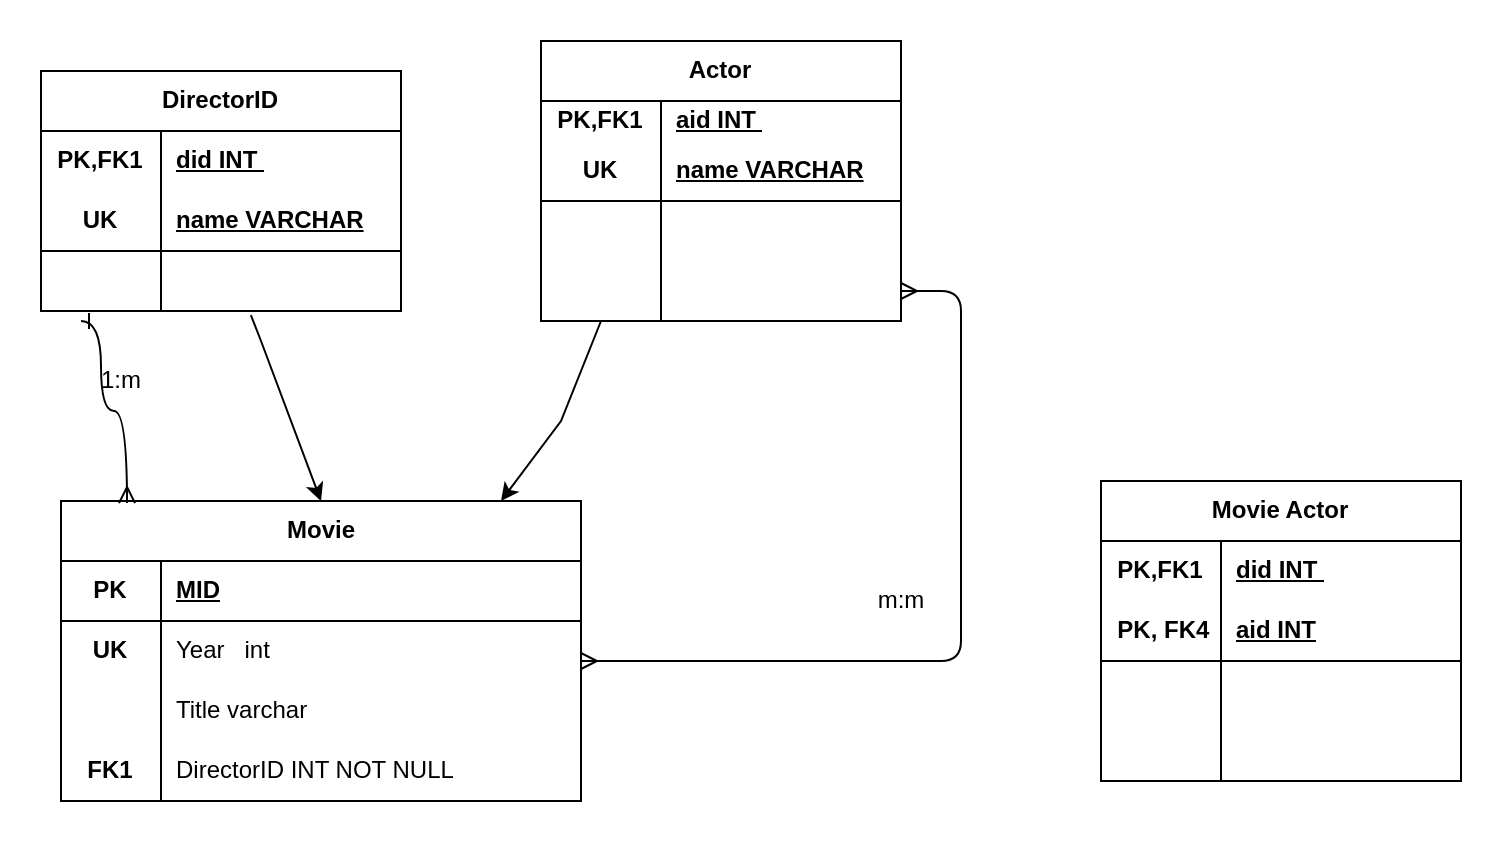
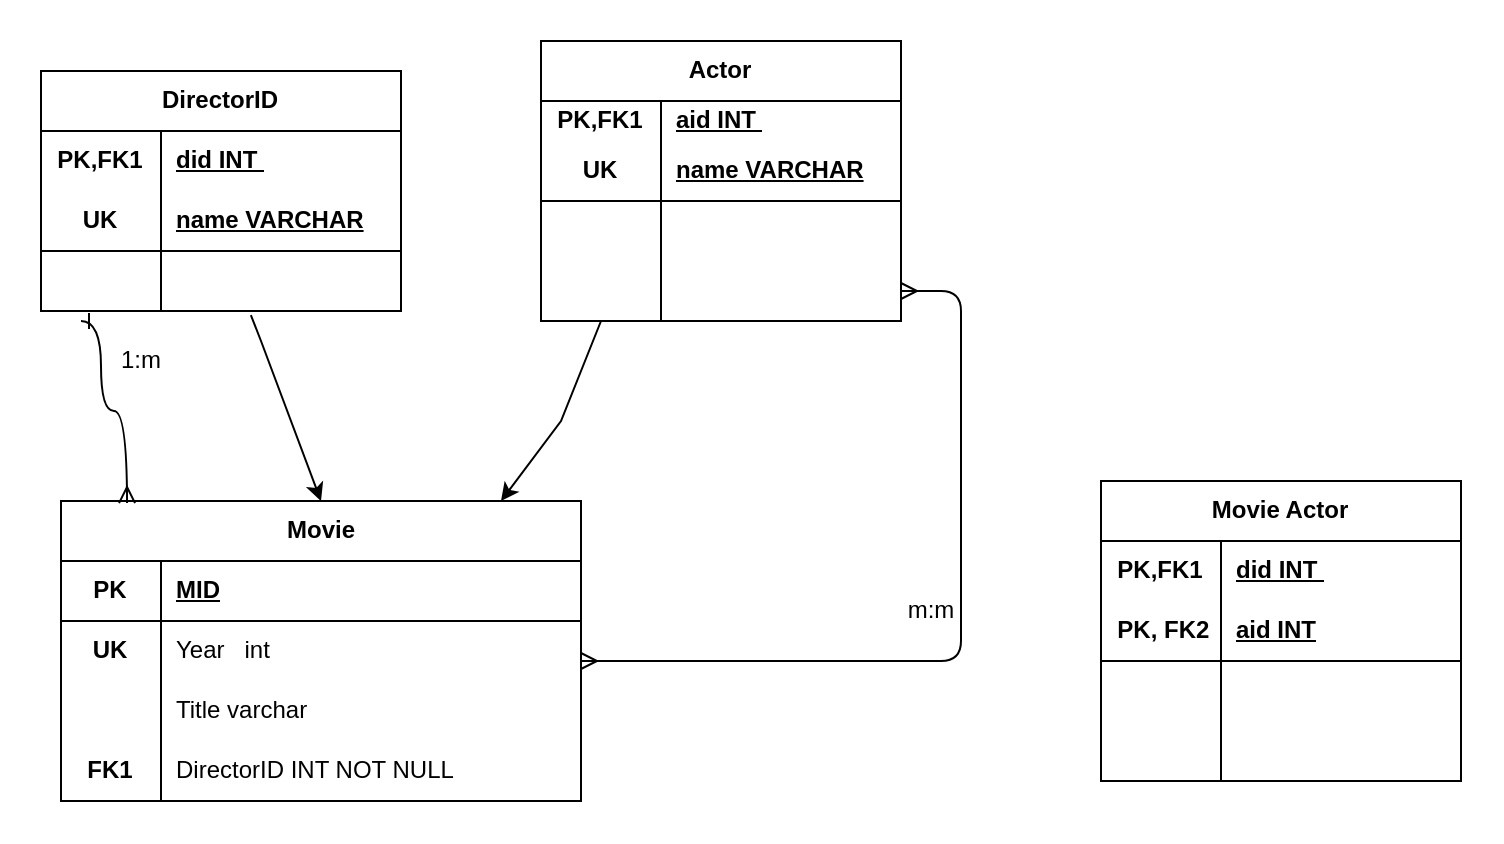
(121, 381) -> (141, 361)
(901, 601) -> (931, 611)
(1161, 631) -> (1161, 631)
